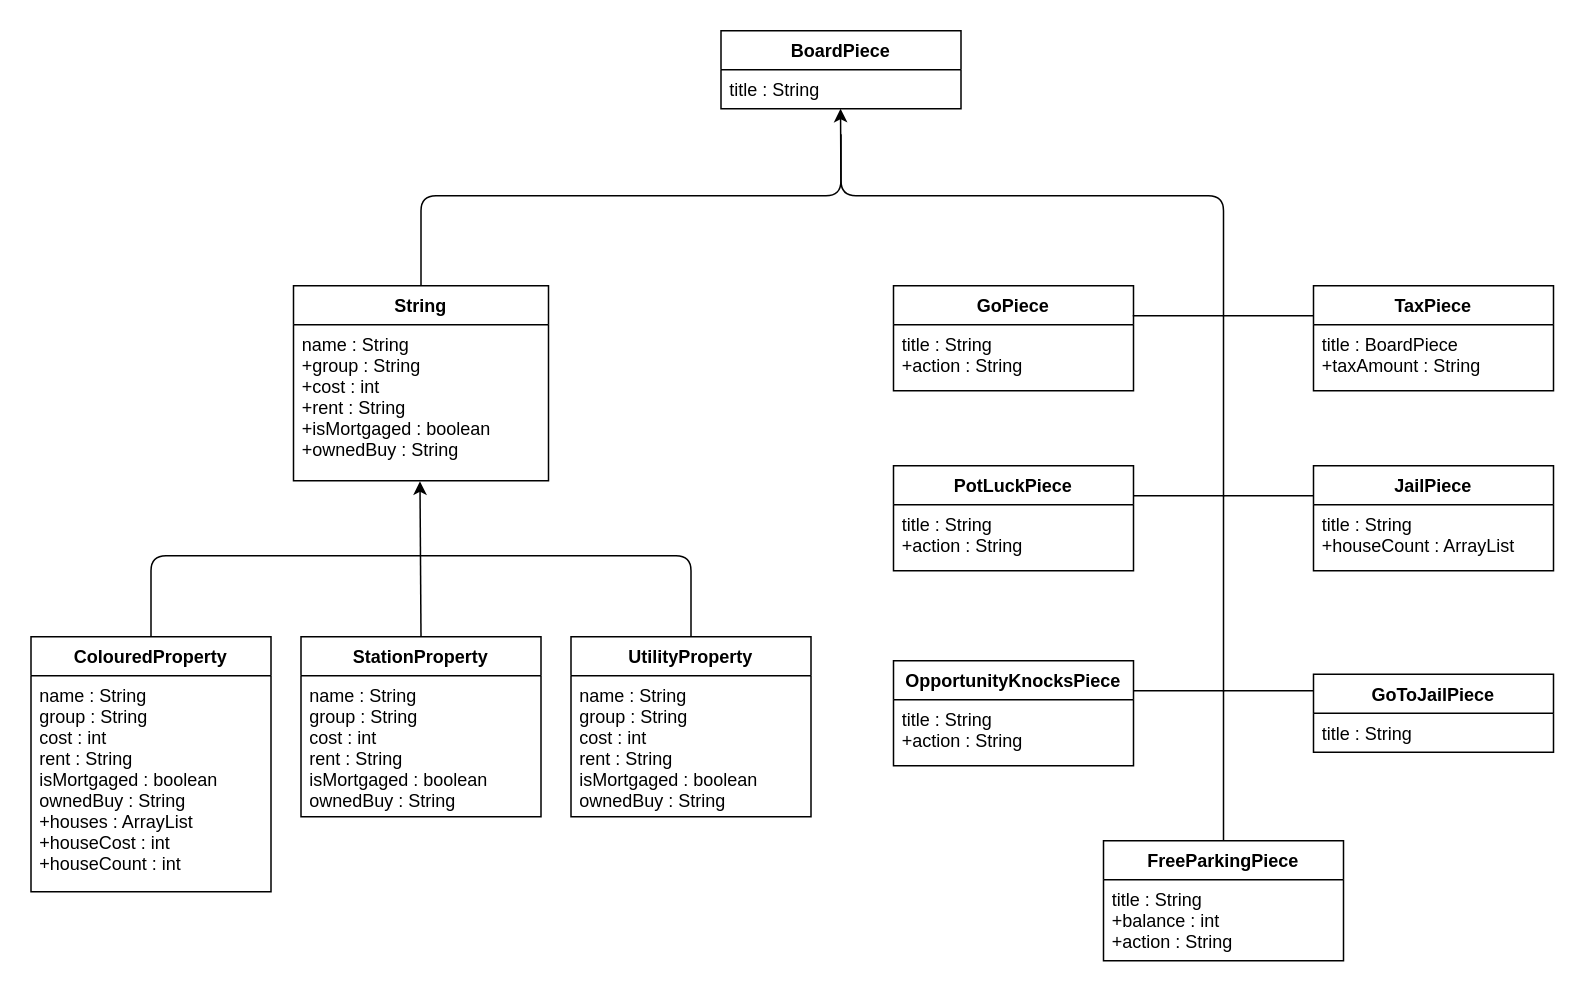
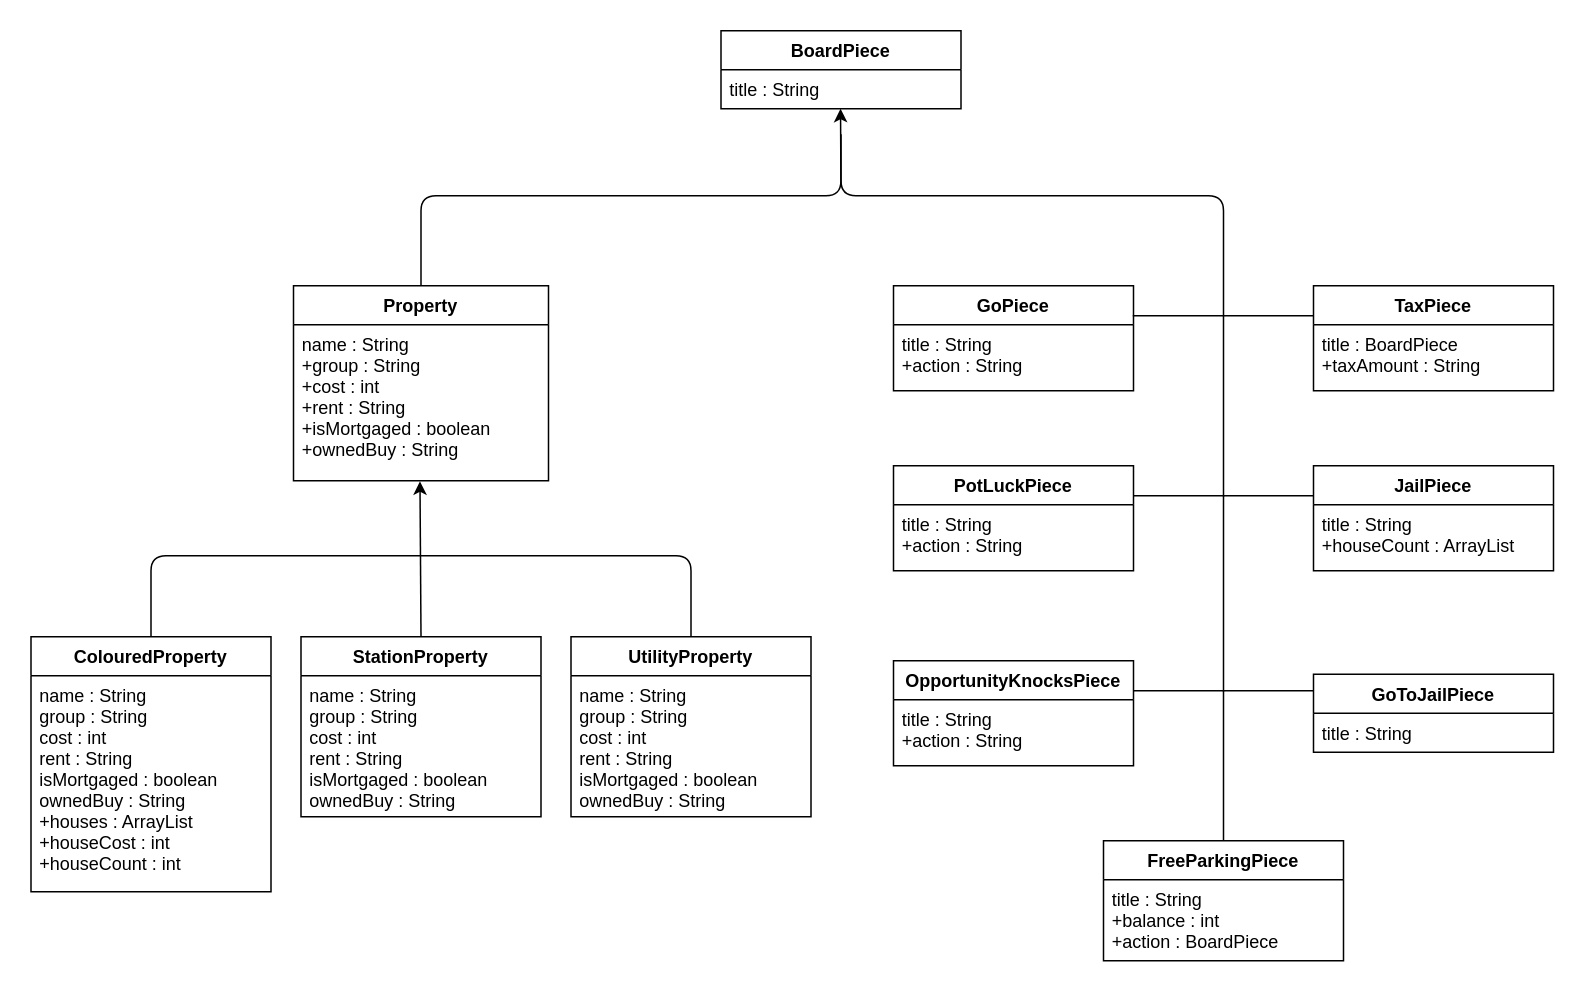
(420, 306) -> (420, 306)
(1168, 900) -> (1168, 900)
